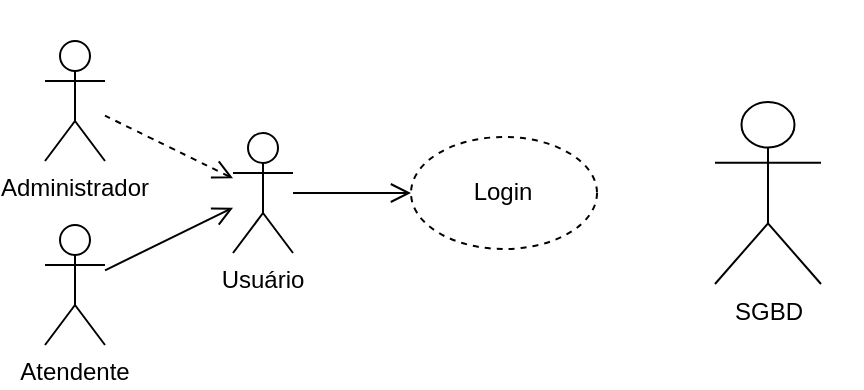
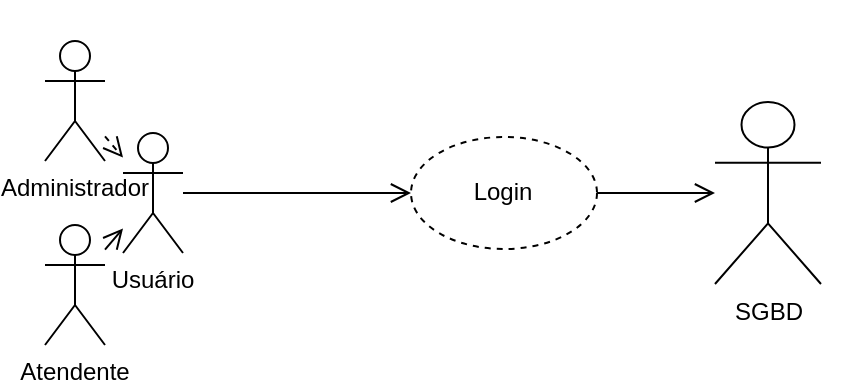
(263, 193) -> (153, 193)
none -> (653, 193)
